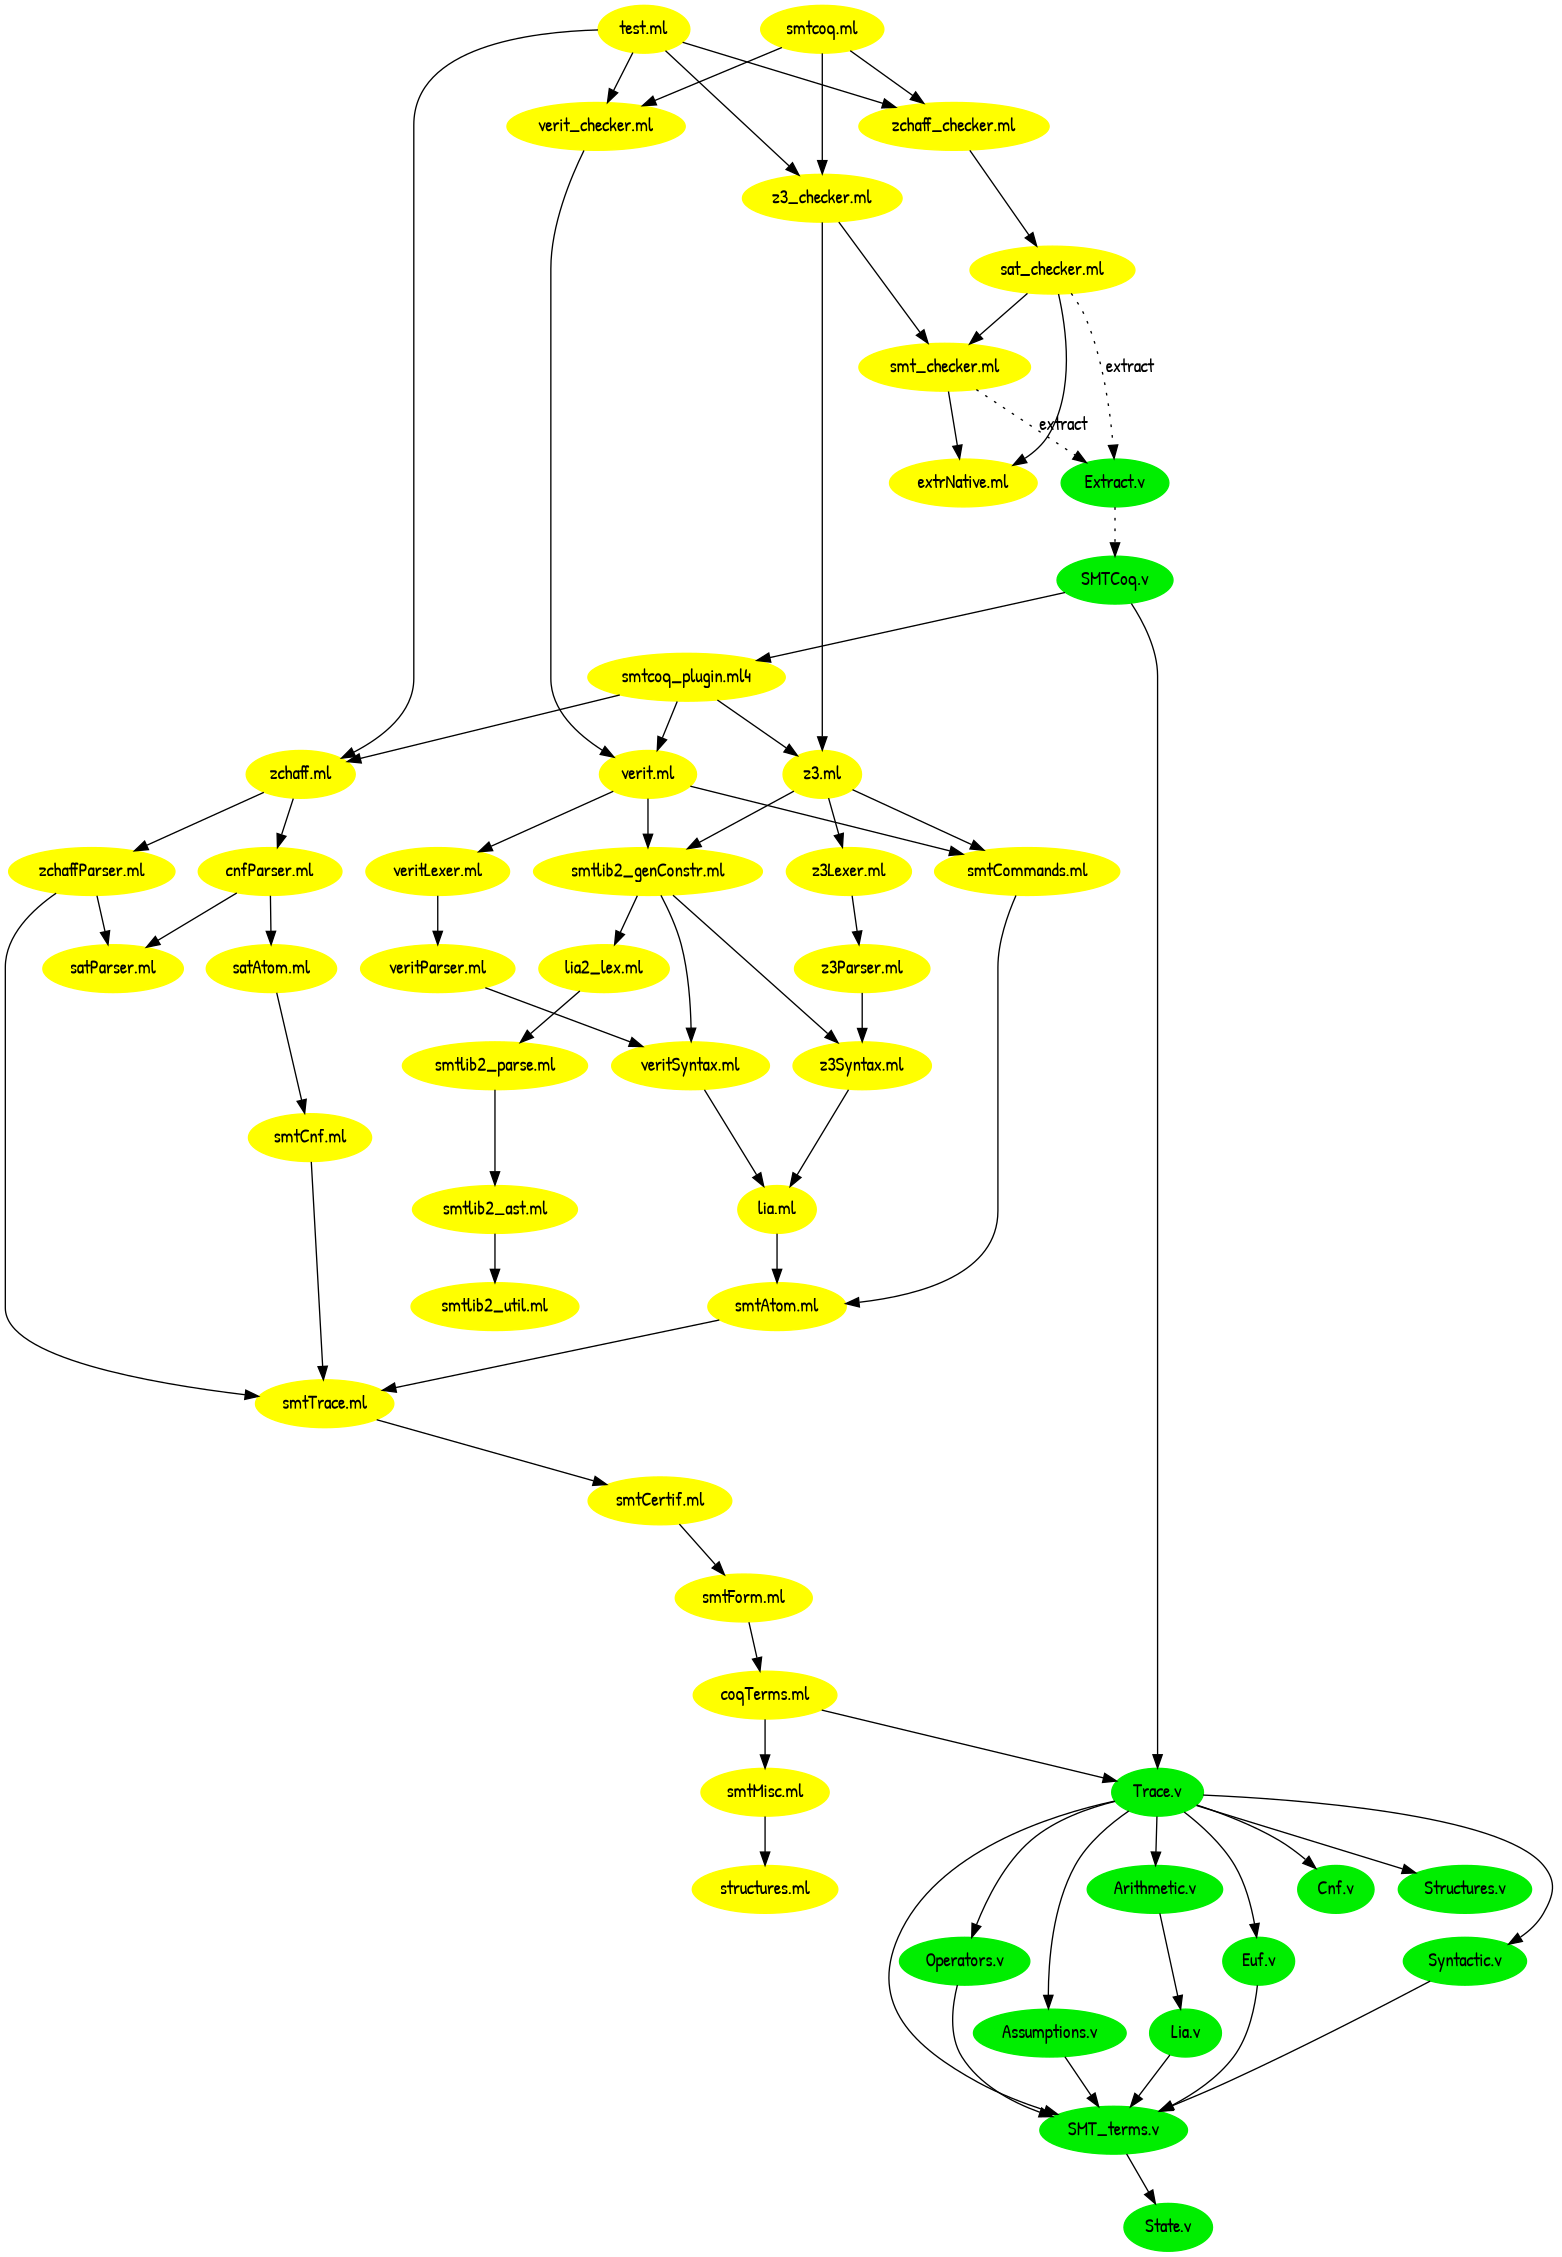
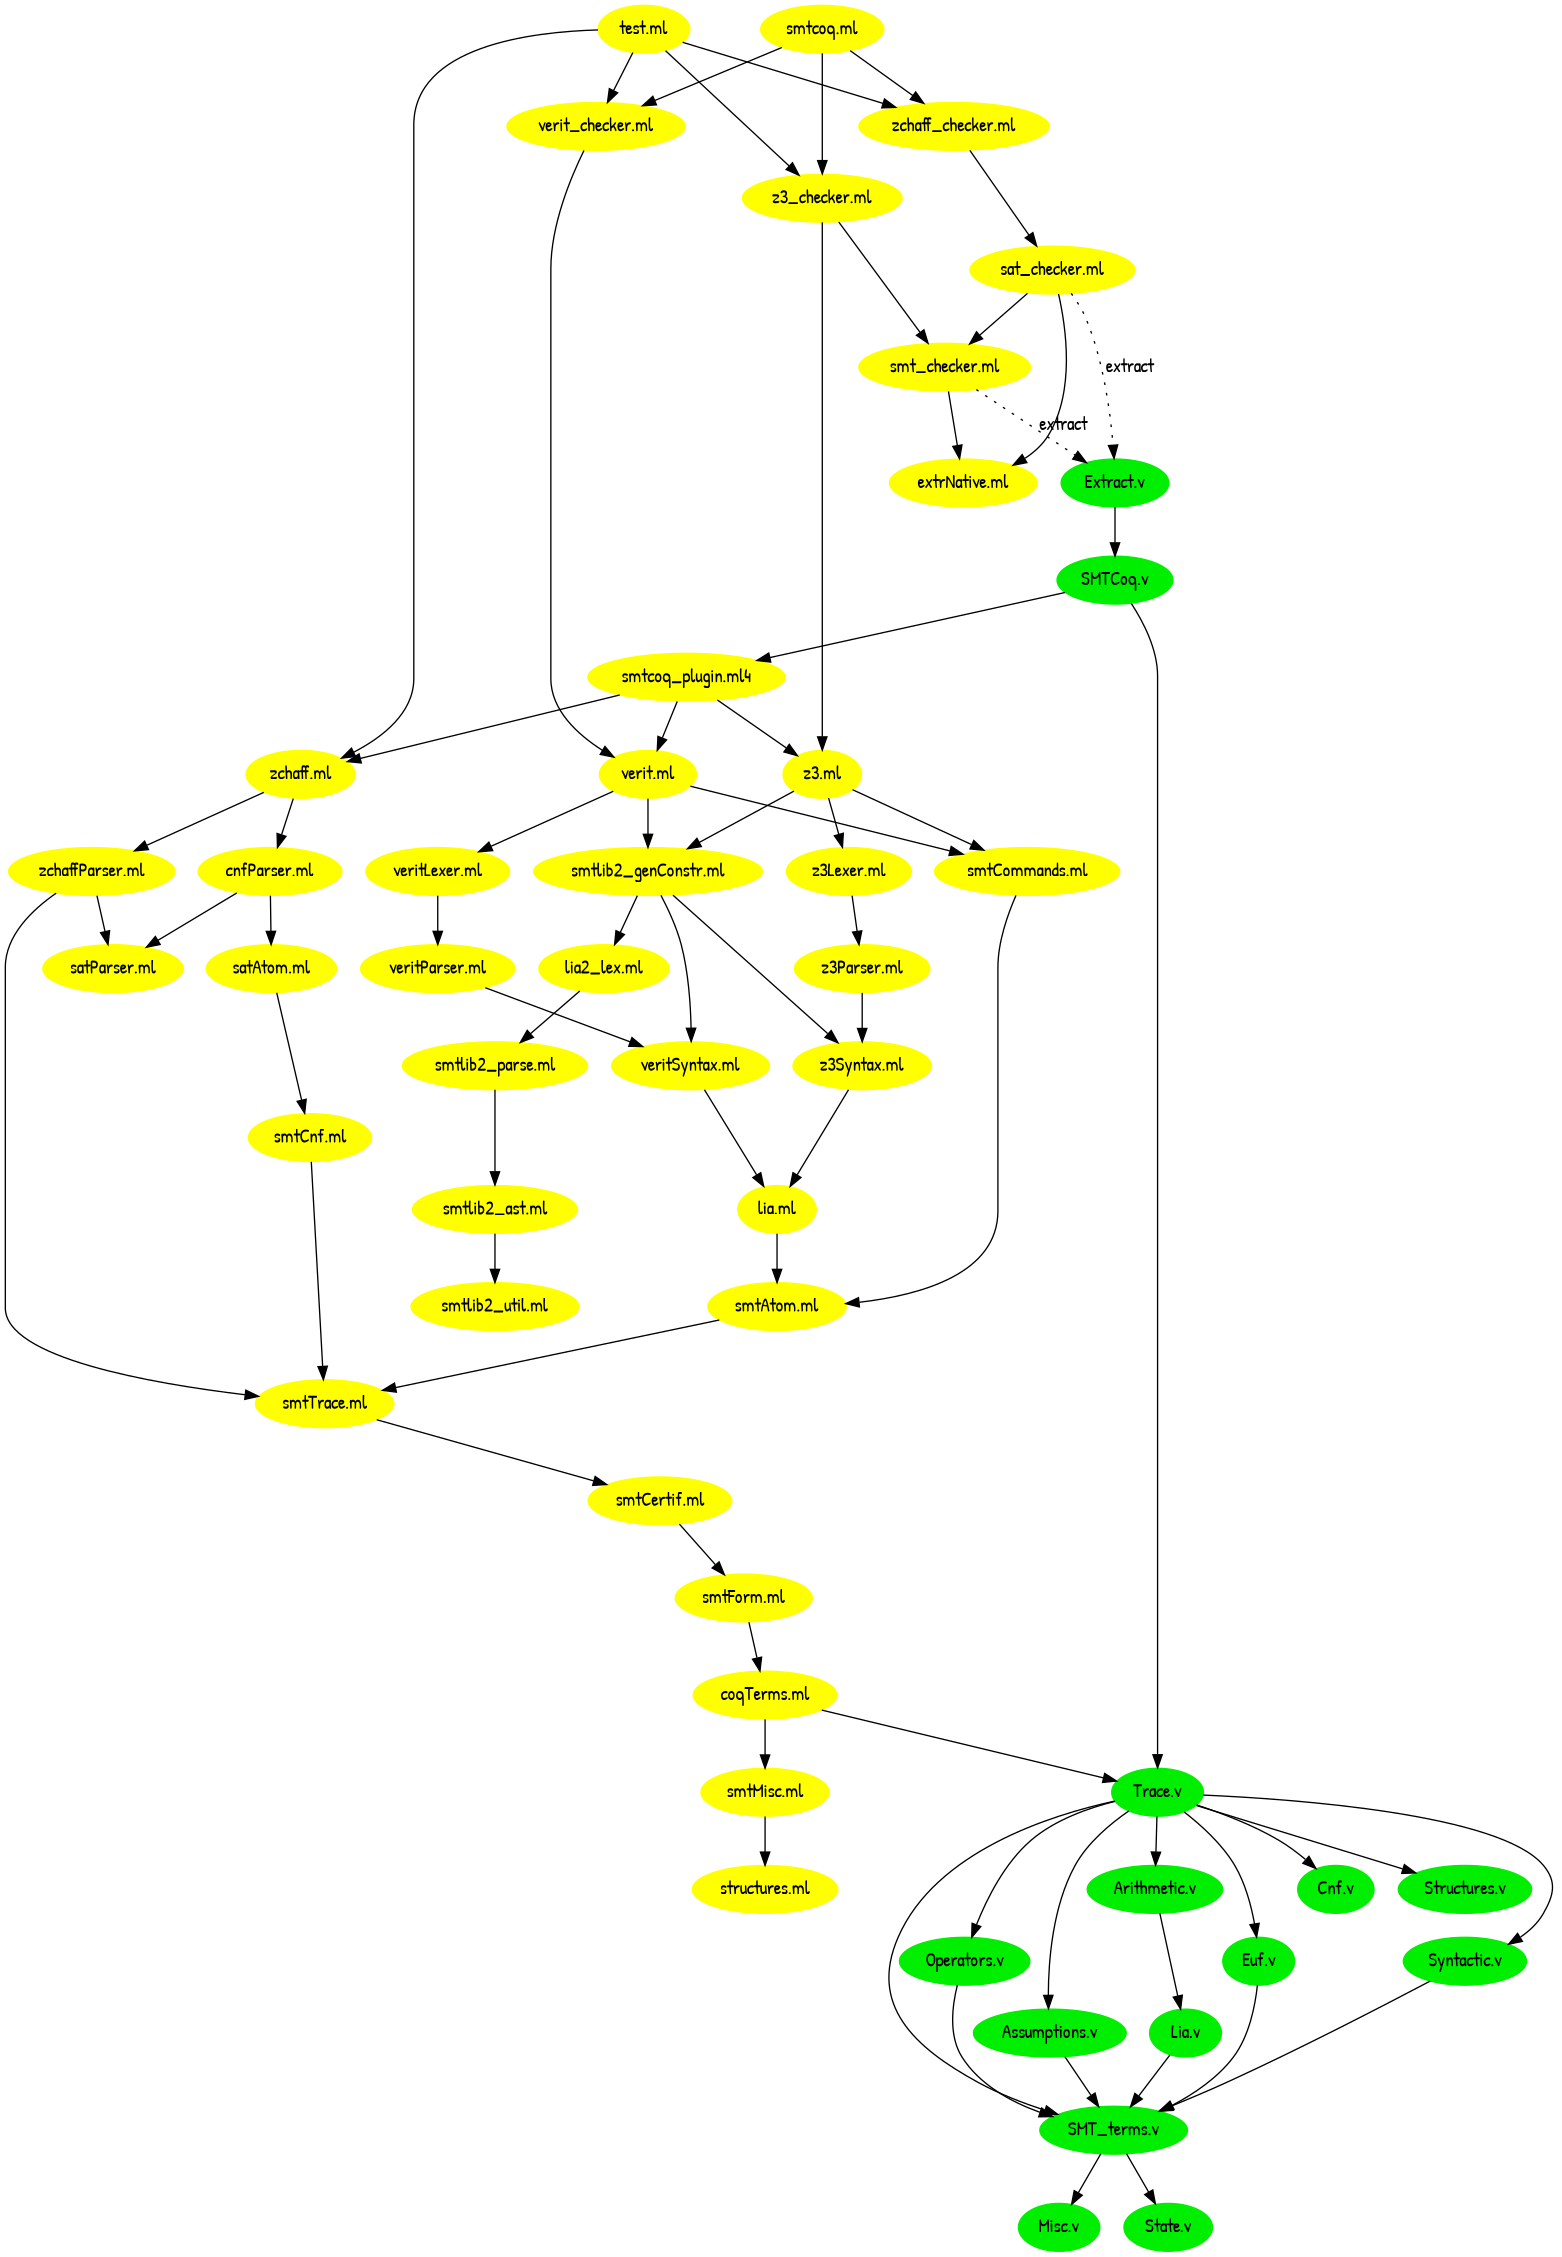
(1115, 525) -> (1115, 525)
none -> (1059, 2227)
